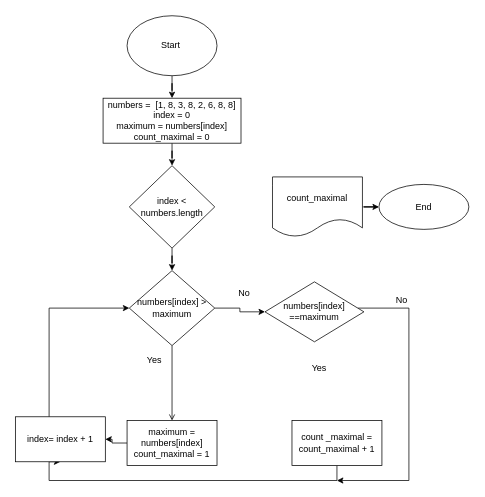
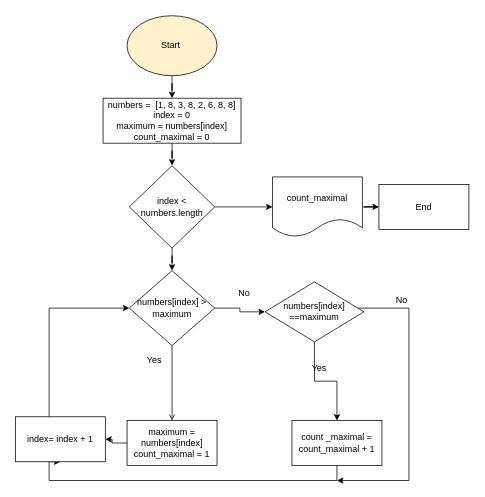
(172, 45) -> (172, 45)
none -> (266, 207)
(424, 207) -> (424, 207)
none -> (315, 373)
